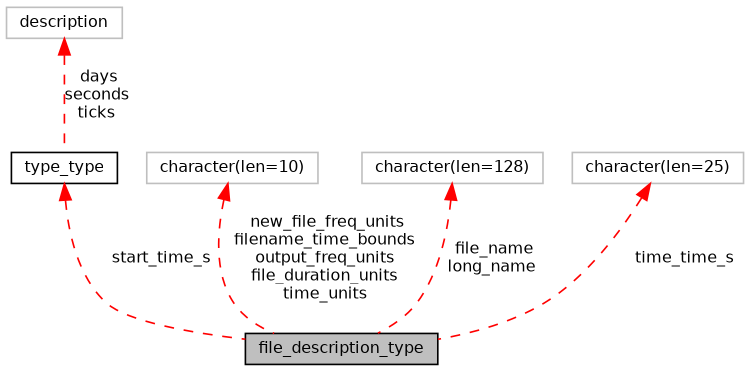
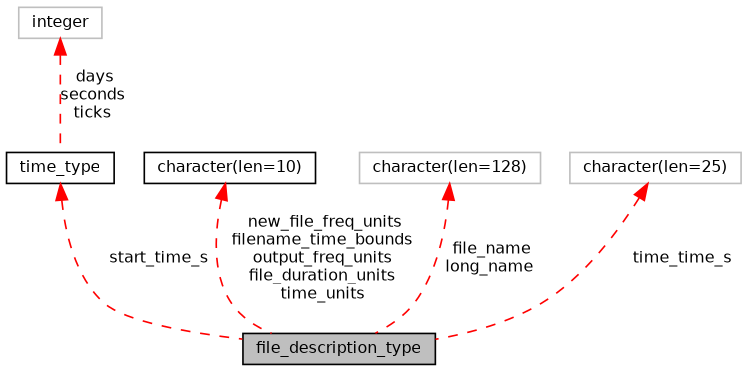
(64, 23) -> (60, 23)
(64, 168) -> (60, 168)
(232, 168) -> (230, 168)
